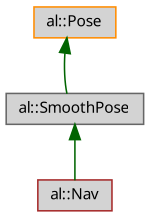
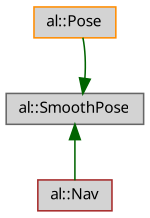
(65, 74) -> (85, 58)
